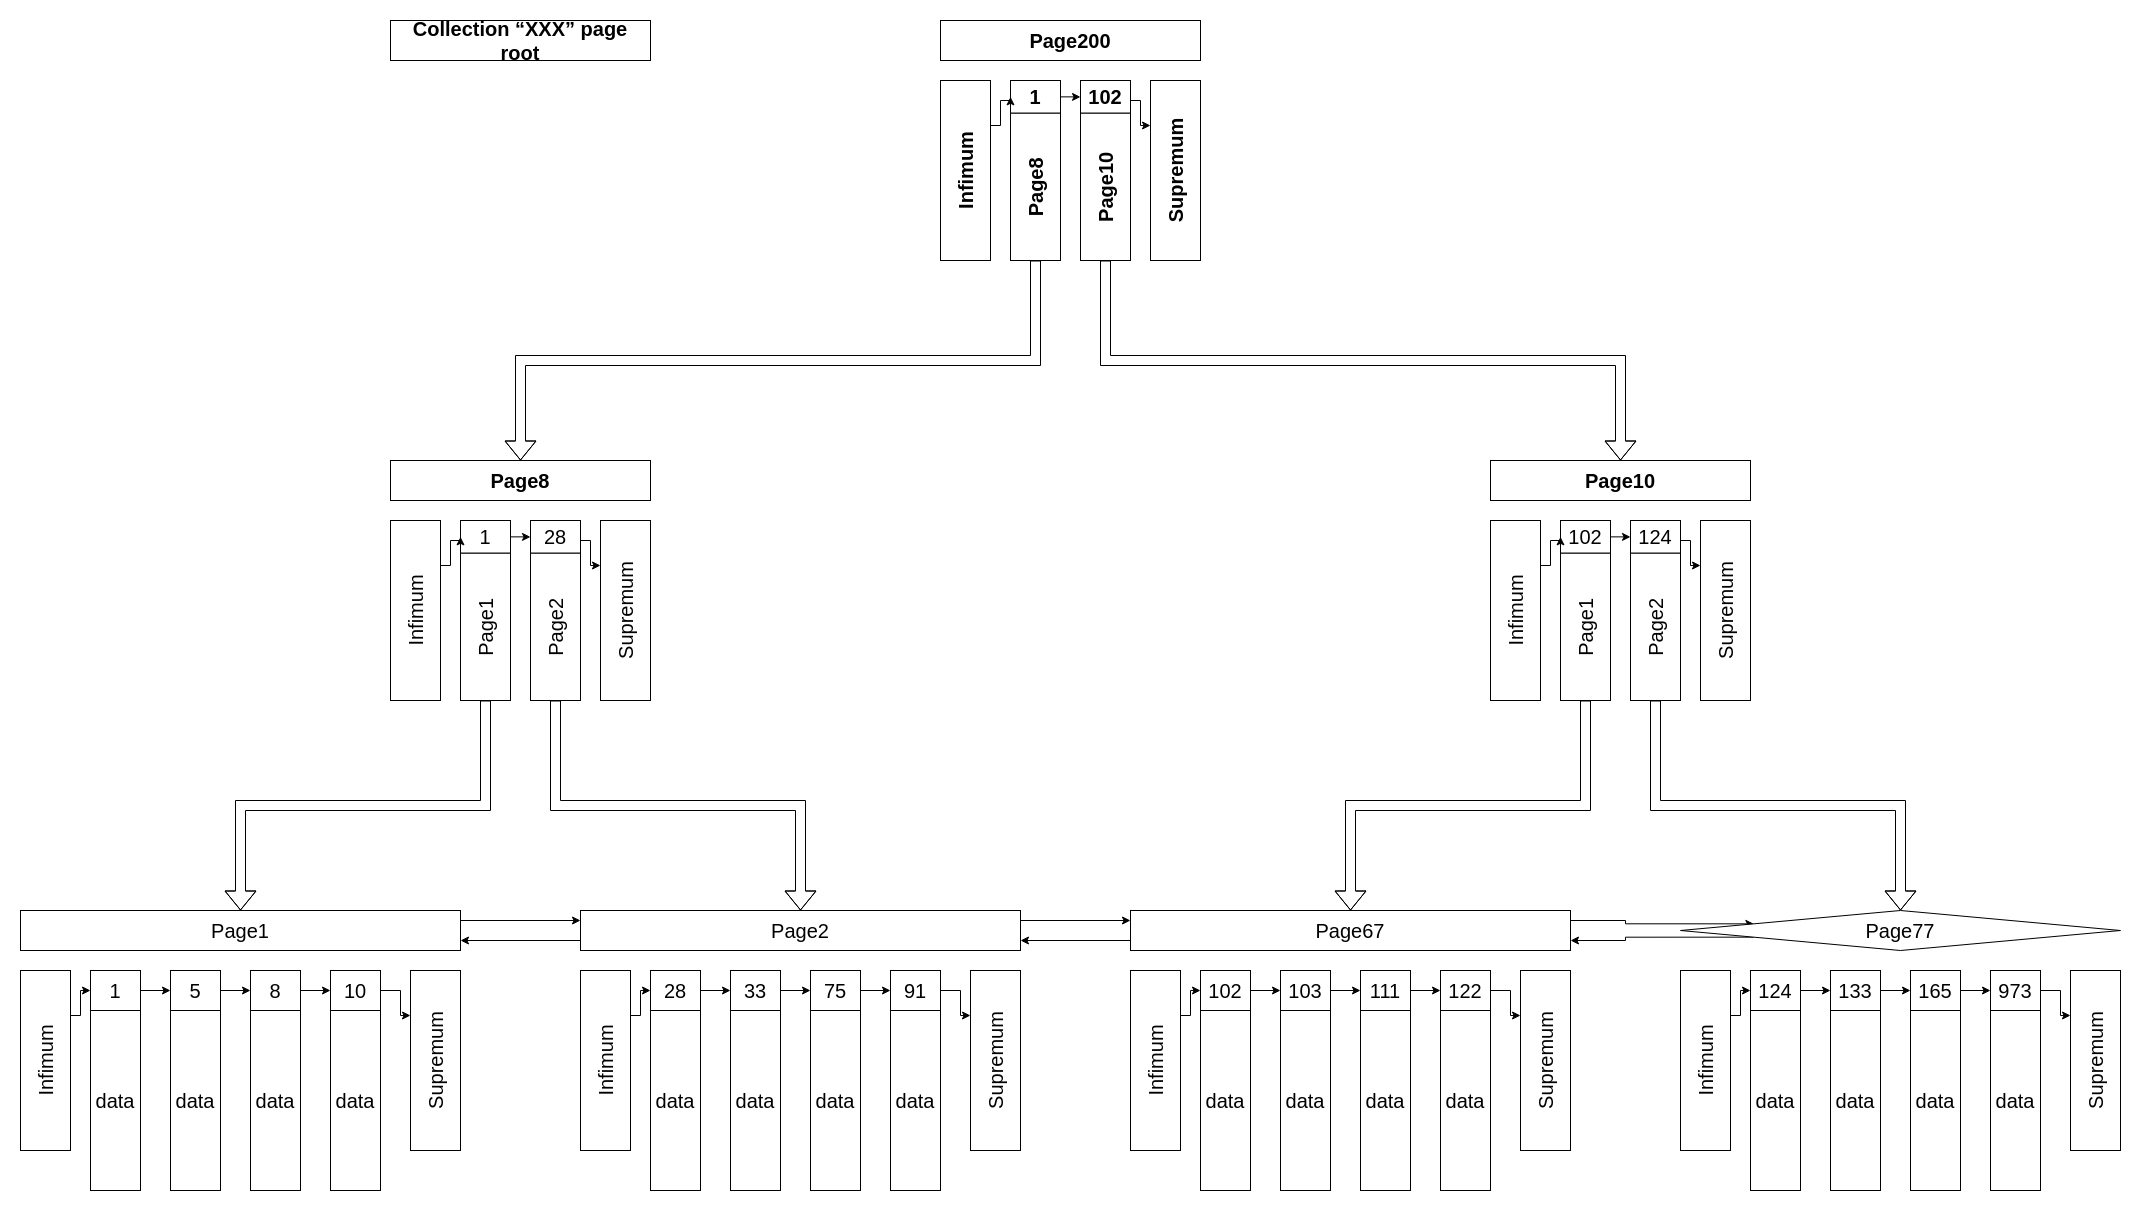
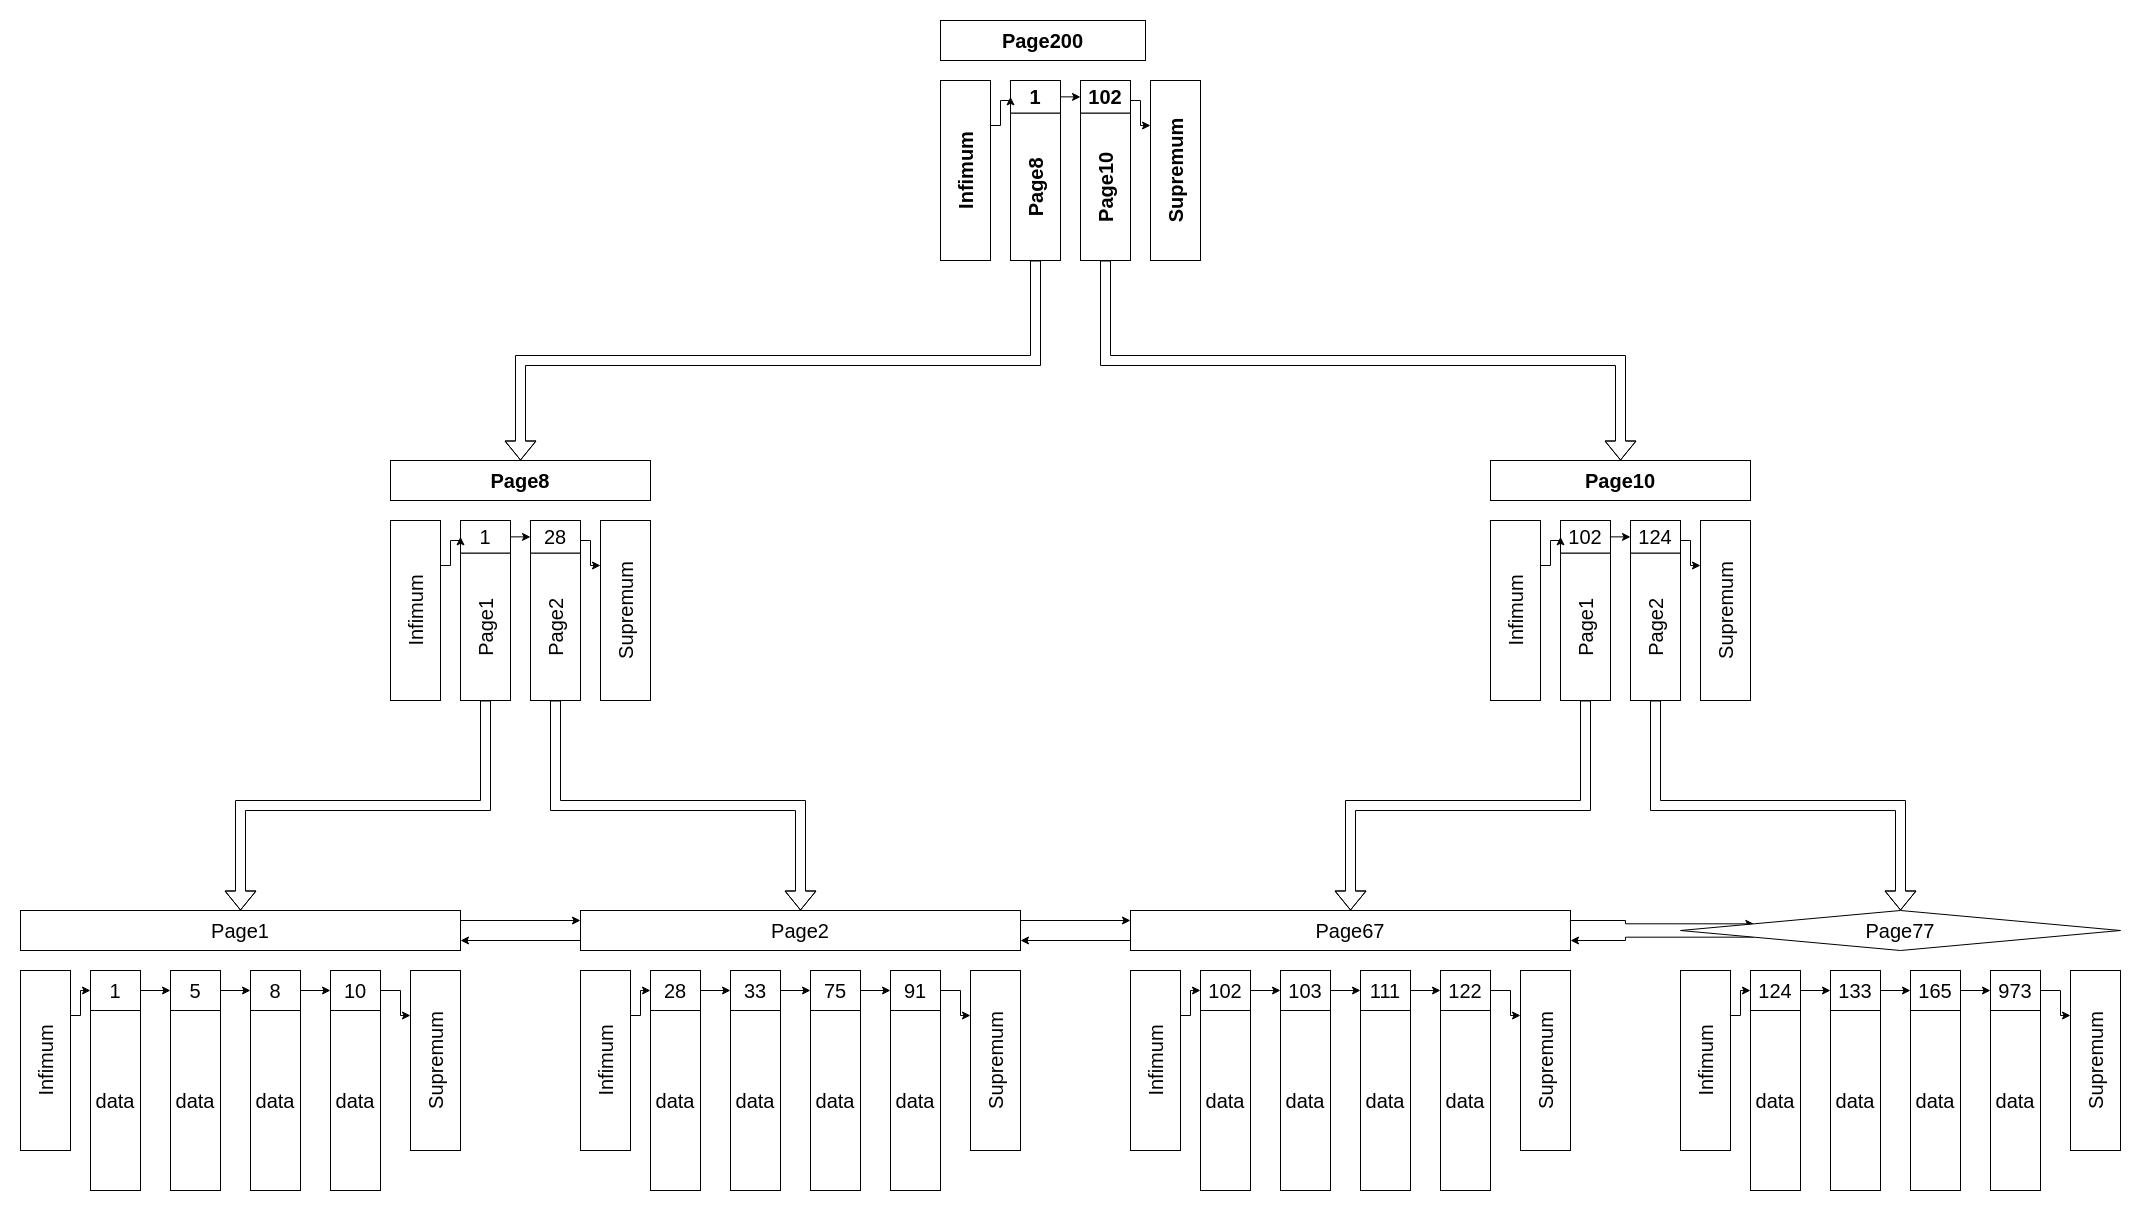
(521, 41) -> none
(1071, 41) -> (1043, 41)
